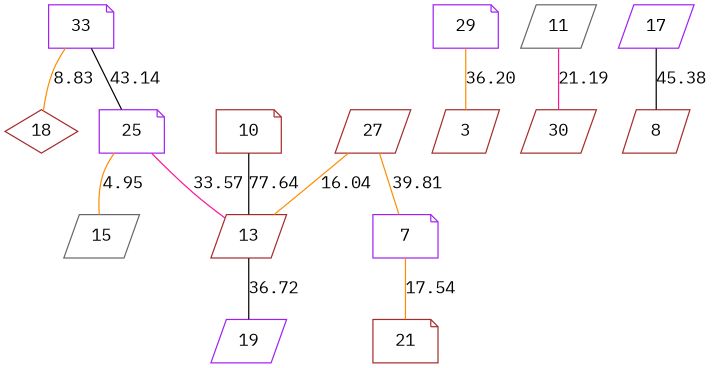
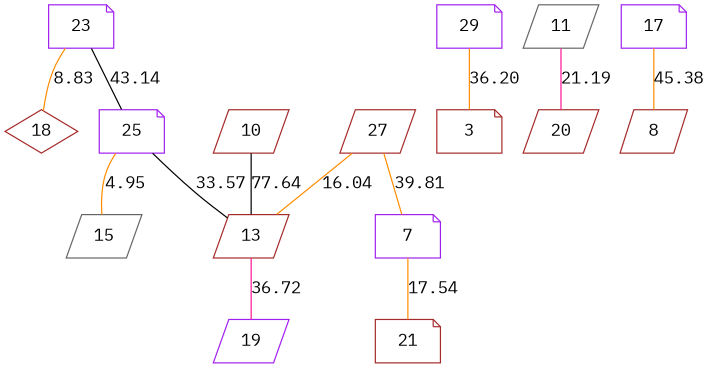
(81, 27) -> (81, 27)
(656, 27) -> (654, 27)
(656, 79) -> (654, 79)
(249, 131) -> (251, 131)
(466, 131) -> (469, 131)
(559, 131) -> (561, 131)
(187, 187) -> (189, 187)
(249, 289) -> (251, 289)
